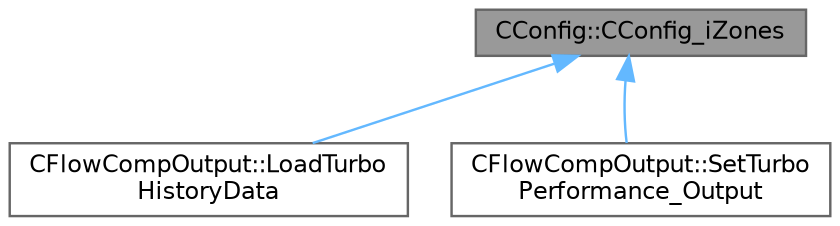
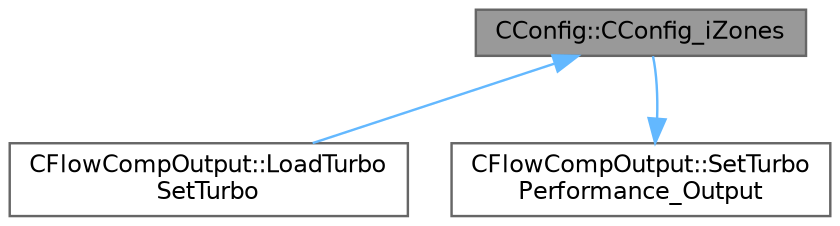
(625, 112) -> (657, 87)
(209, 180) -> (209, 180)
